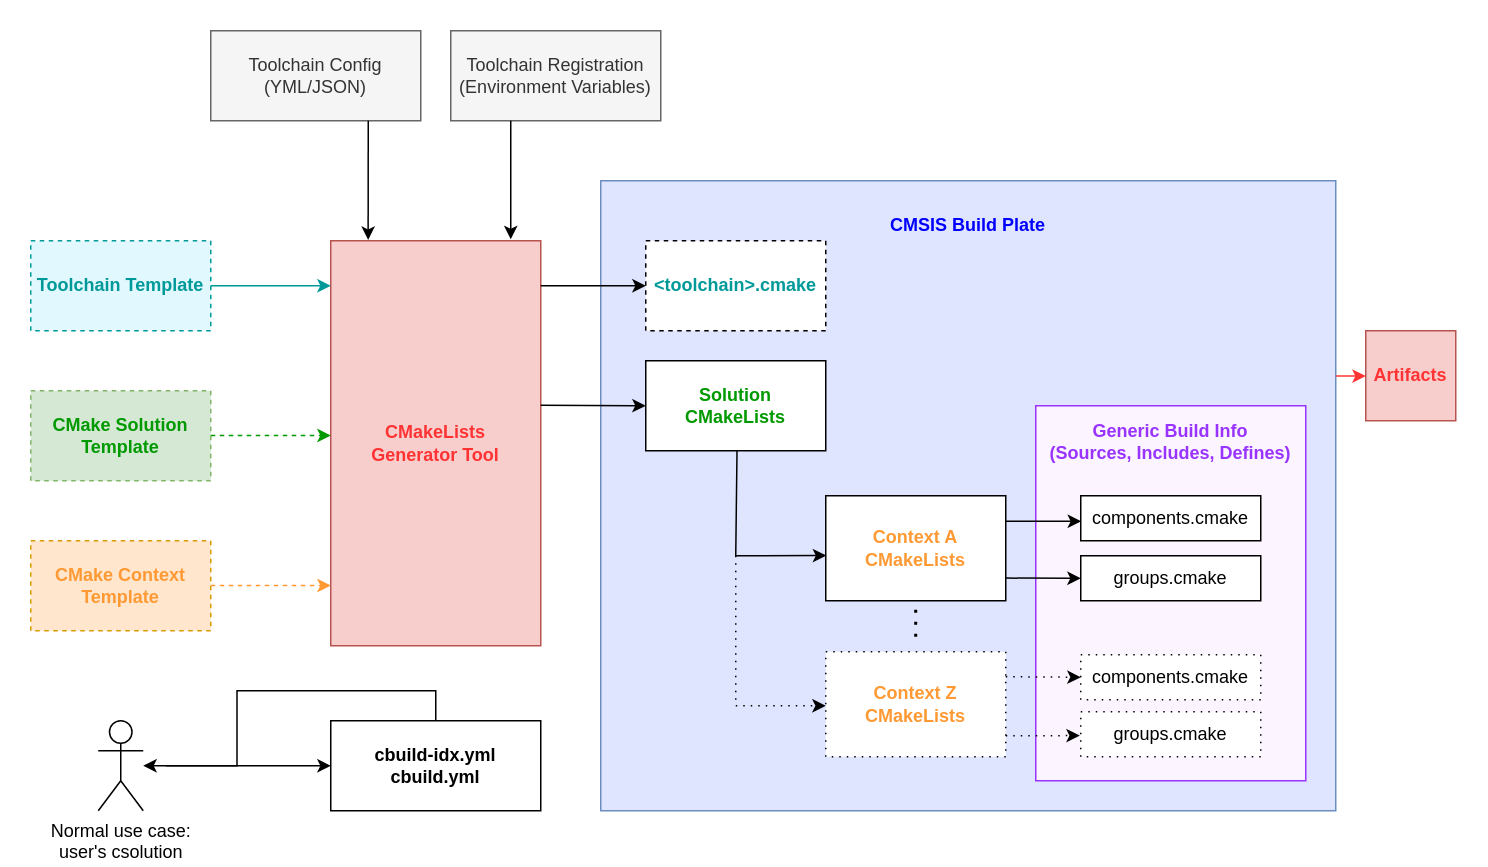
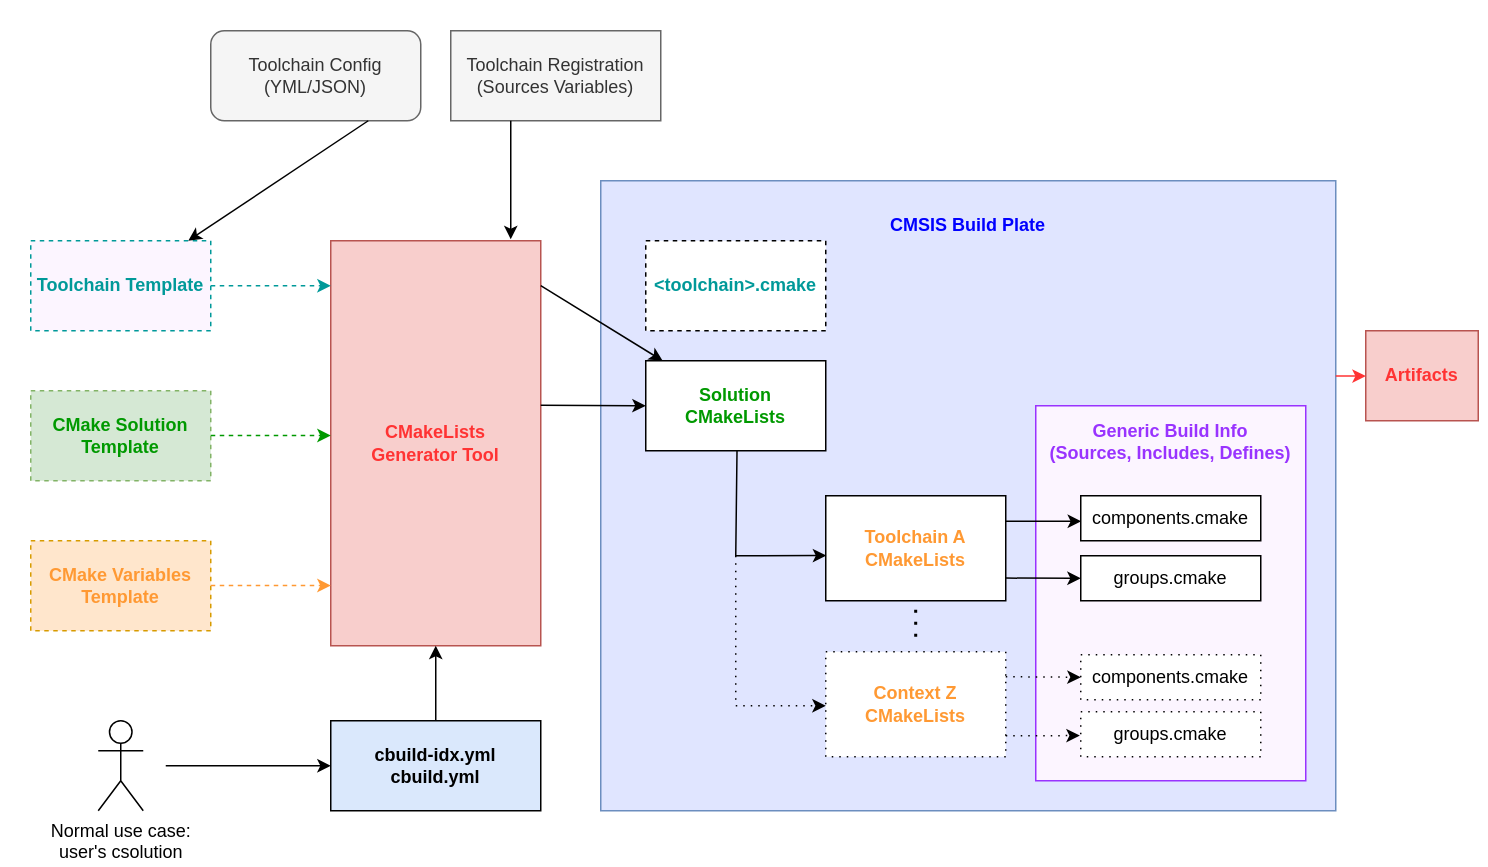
(316, 76) -> (316, 76)
(556, 76) -> (556, 76)
(368, 175) -> (282, 178)
(121, 286) -> (121, 286)
(266, 286) -> (266, 286)
(588, 286) -> (597, 320)
(1411, 376) -> (1422, 376)
(916, 548) -> (916, 548)
(121, 586) -> (121, 586)
(301, 691) -> (436, 674)
(436, 766) -> (436, 766)
